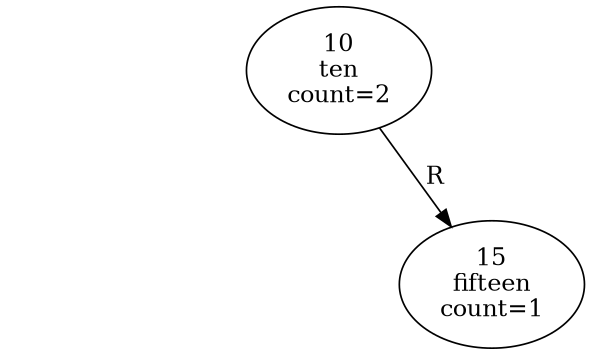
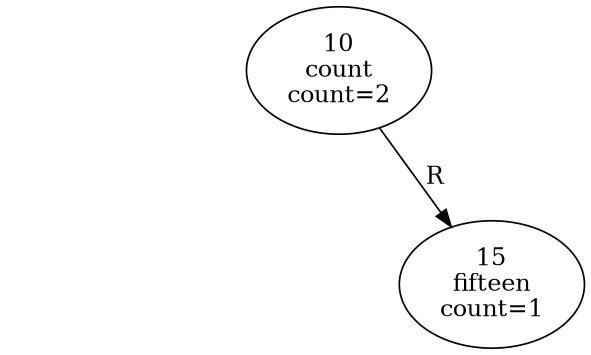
(339, 70) -> (339, 70)
